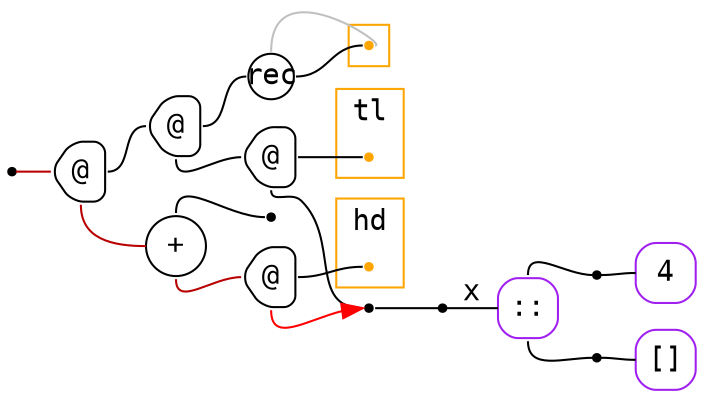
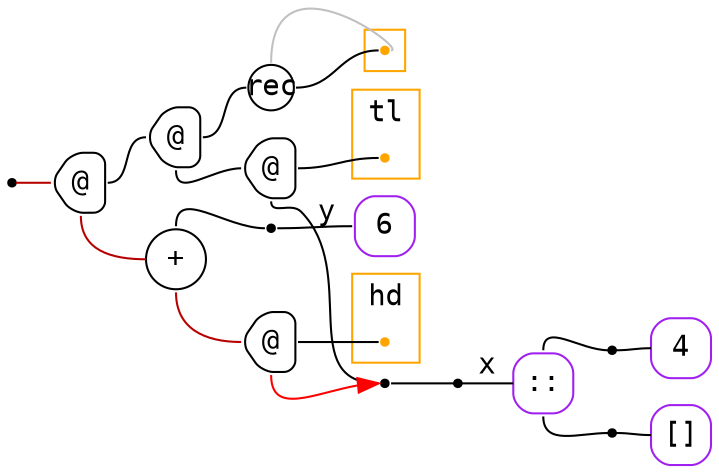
none -> (385, 226)
